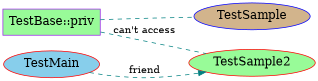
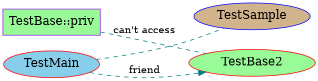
(147, 18) -> (158, 49)
(252, 63) -> (252, 63)
